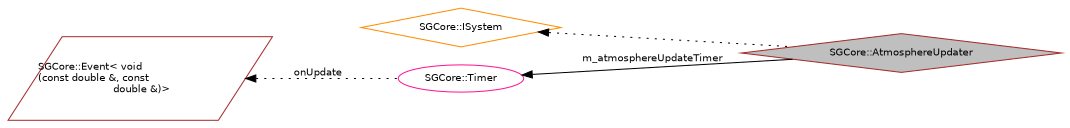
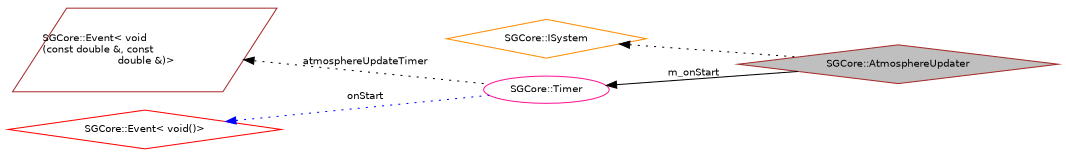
(651, 59) -> (692, 73)
(317, 73) -> (364, 62)
none -> (145, 129)
